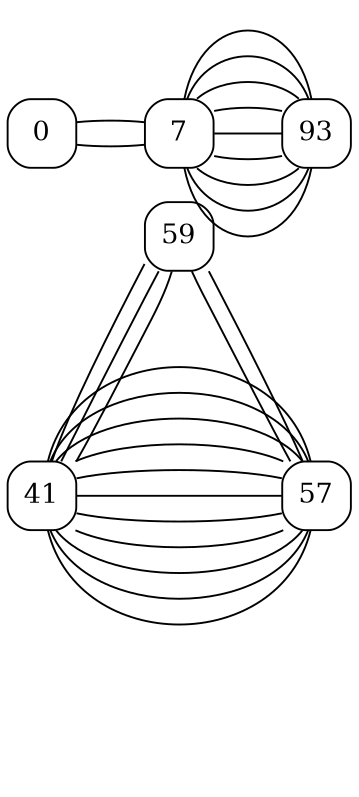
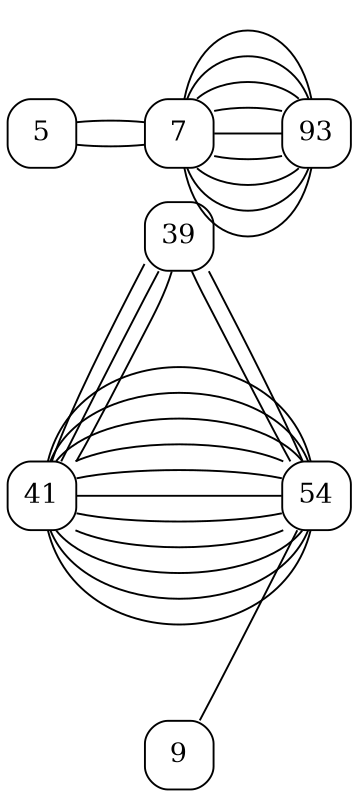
(42, 133) -> (42, 133)
(179, 236) -> (179, 236)
(317, 496) -> (317, 496)
none -> (179, 755)
